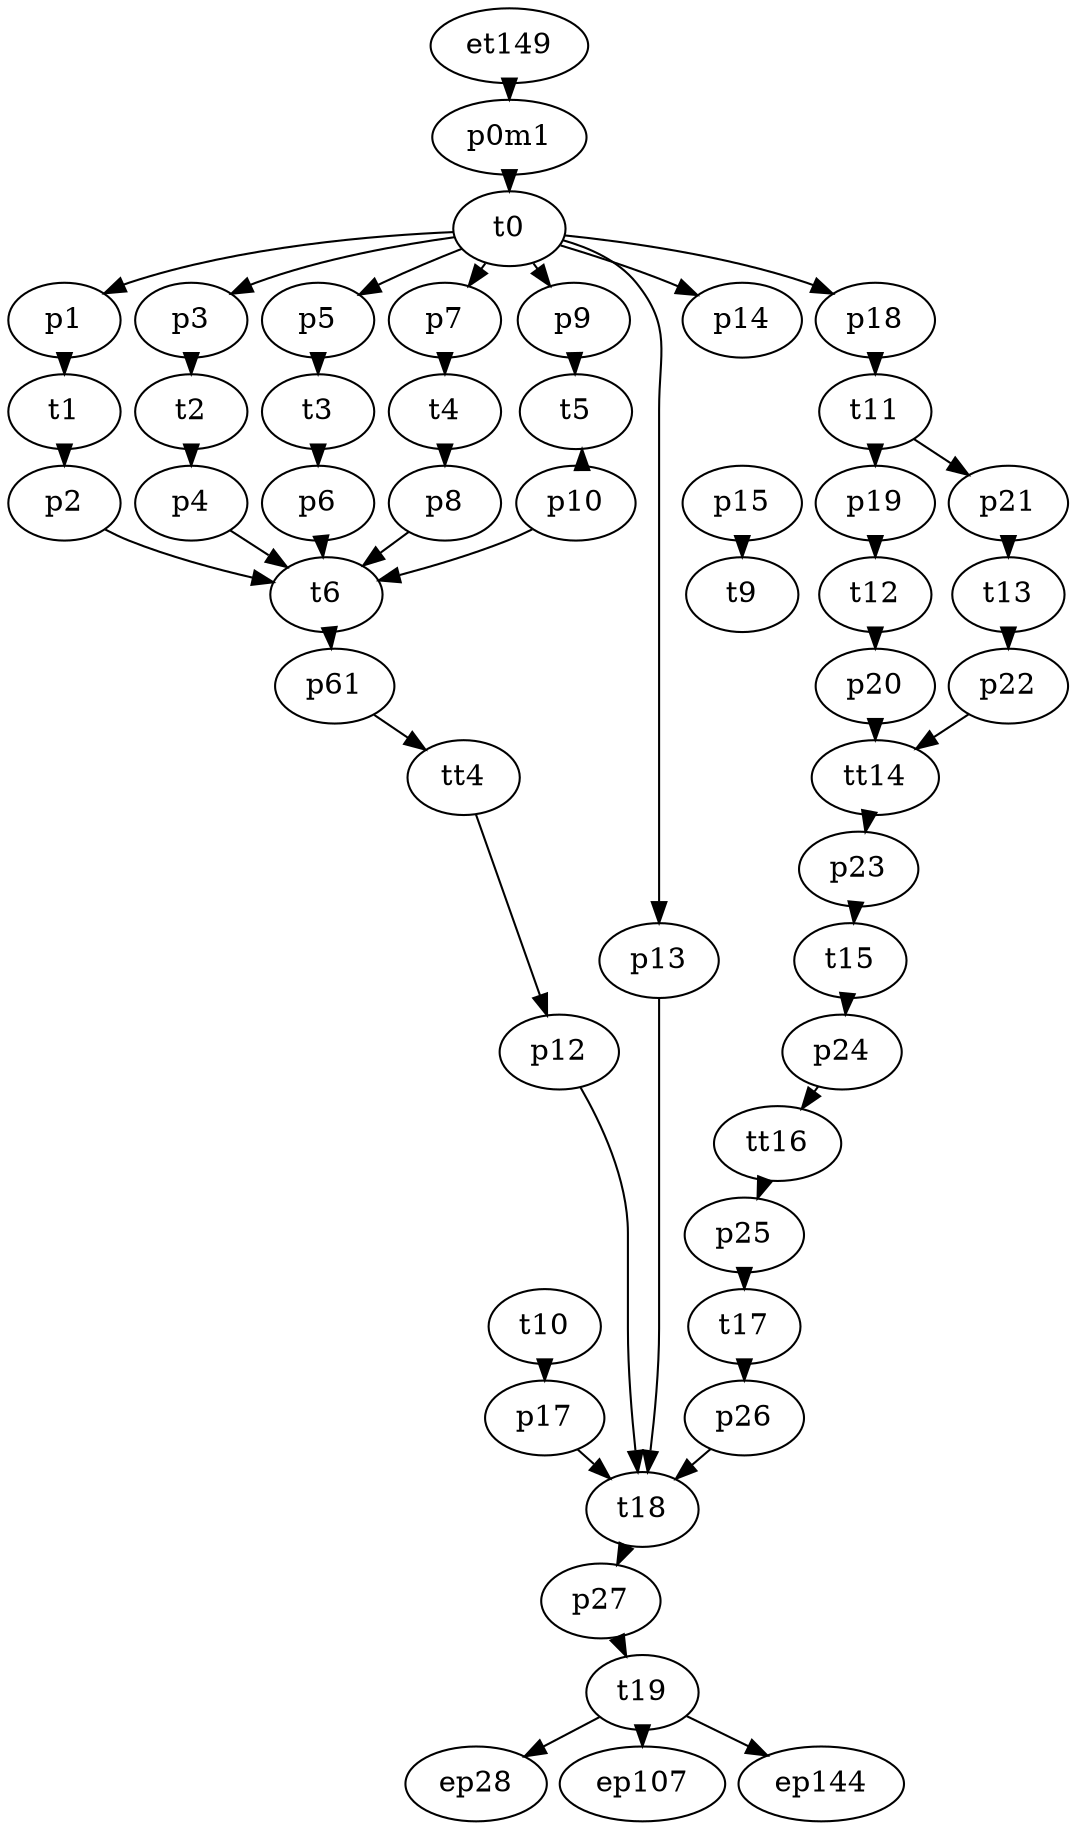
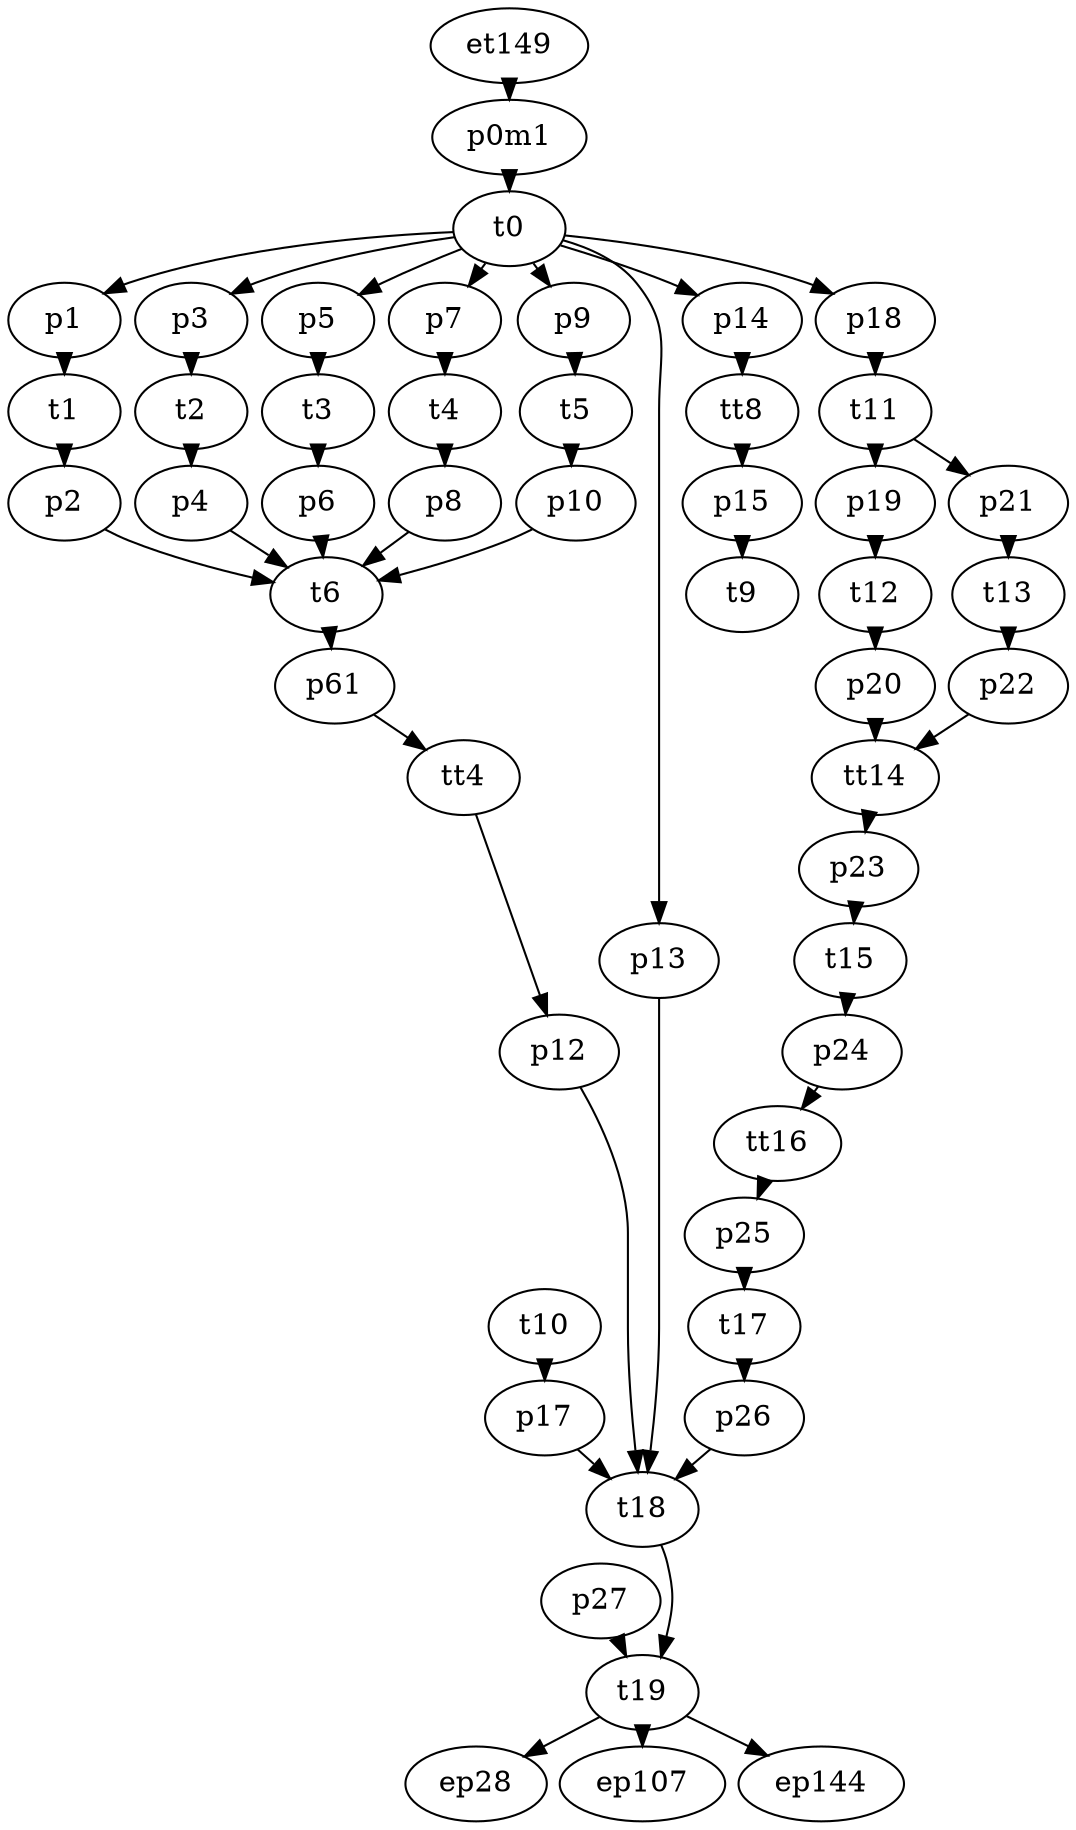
none -> (742, 412)
(582, 465) -> (571, 450)
(626, 1546) -> (672, 1590)
